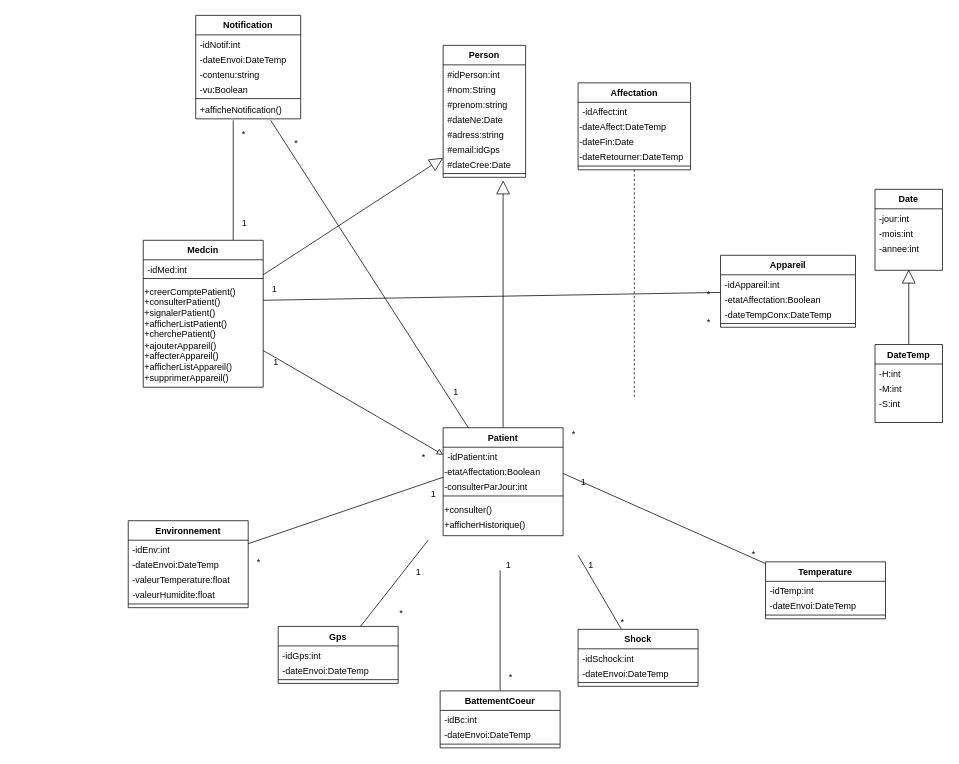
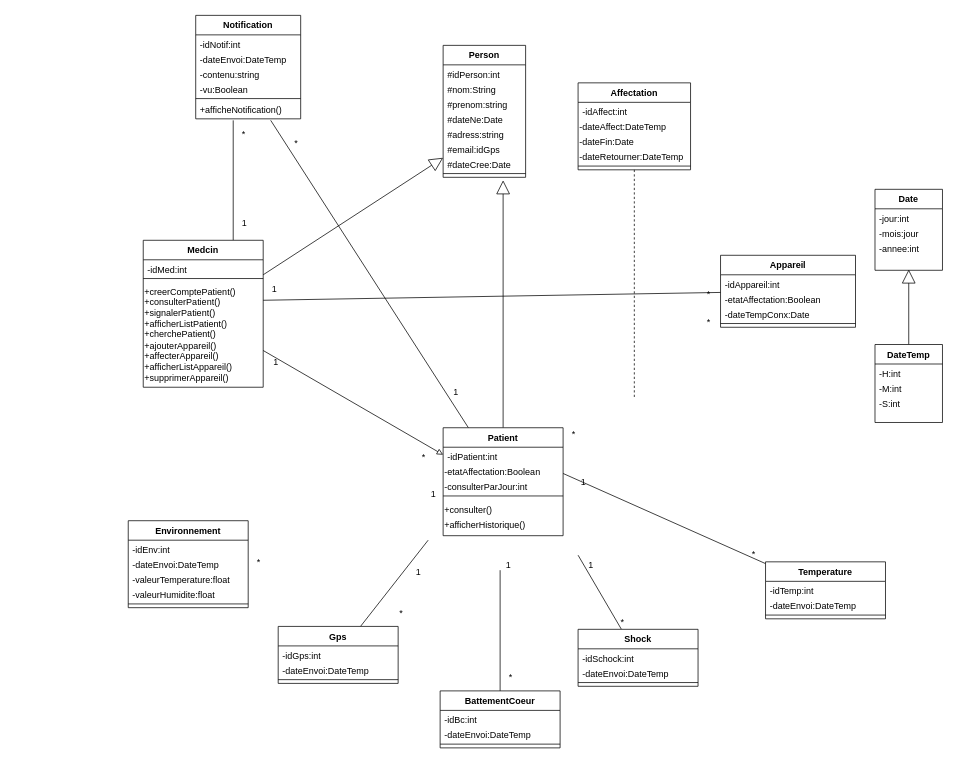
(898, 234) -> (902, 234)
(779, 315) -> (769, 315)
(344, 511) -> none
